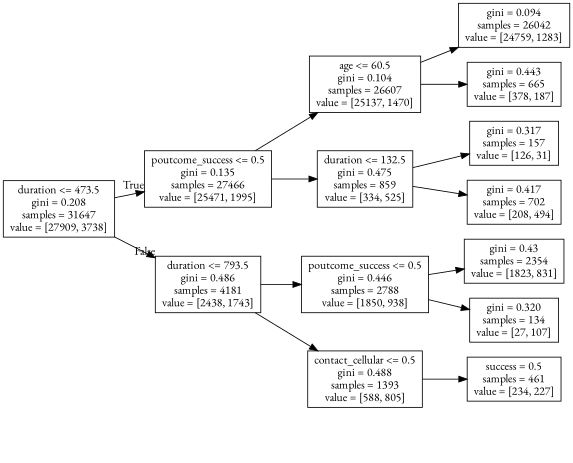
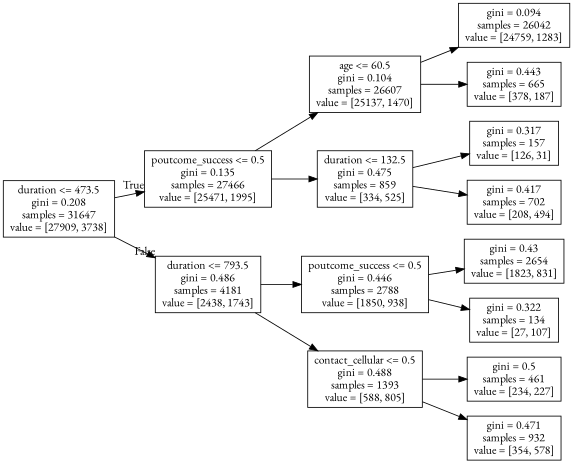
(514, 261) -> (514, 261)
(514, 320) -> (514, 320)
(514, 379) -> (514, 379)
none -> (514, 438)
